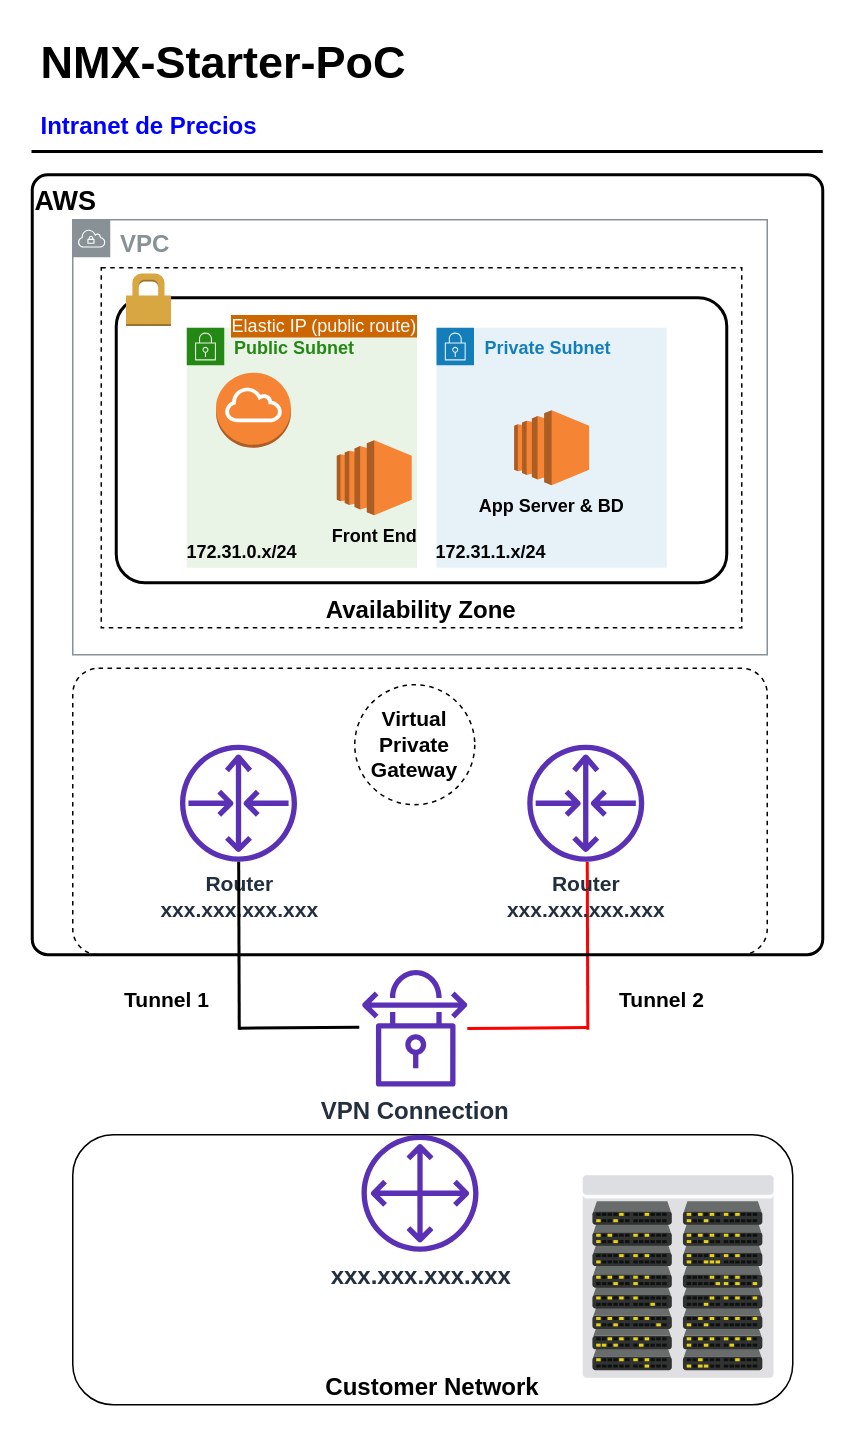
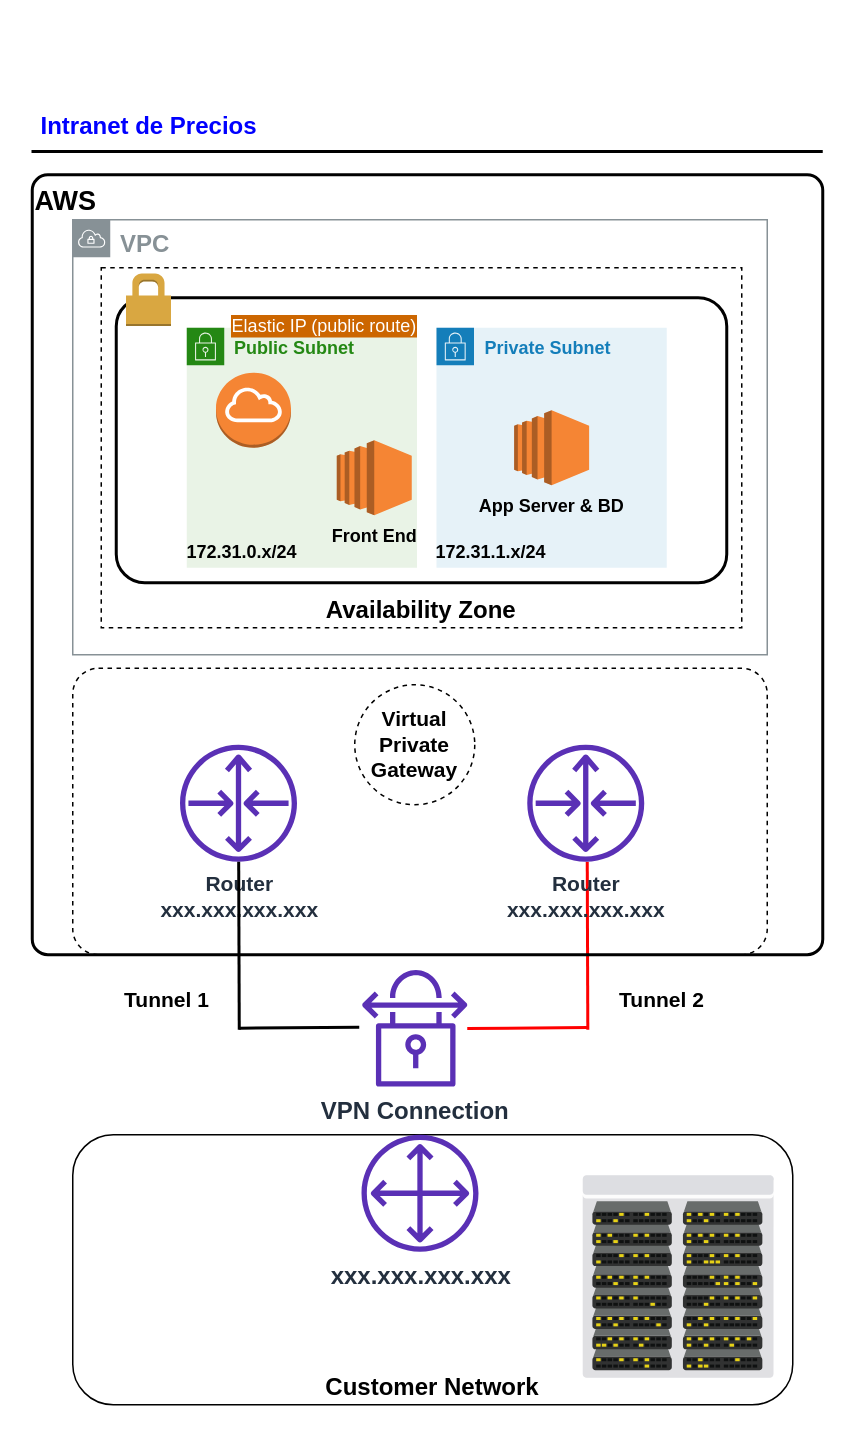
(233, 62) -> none
